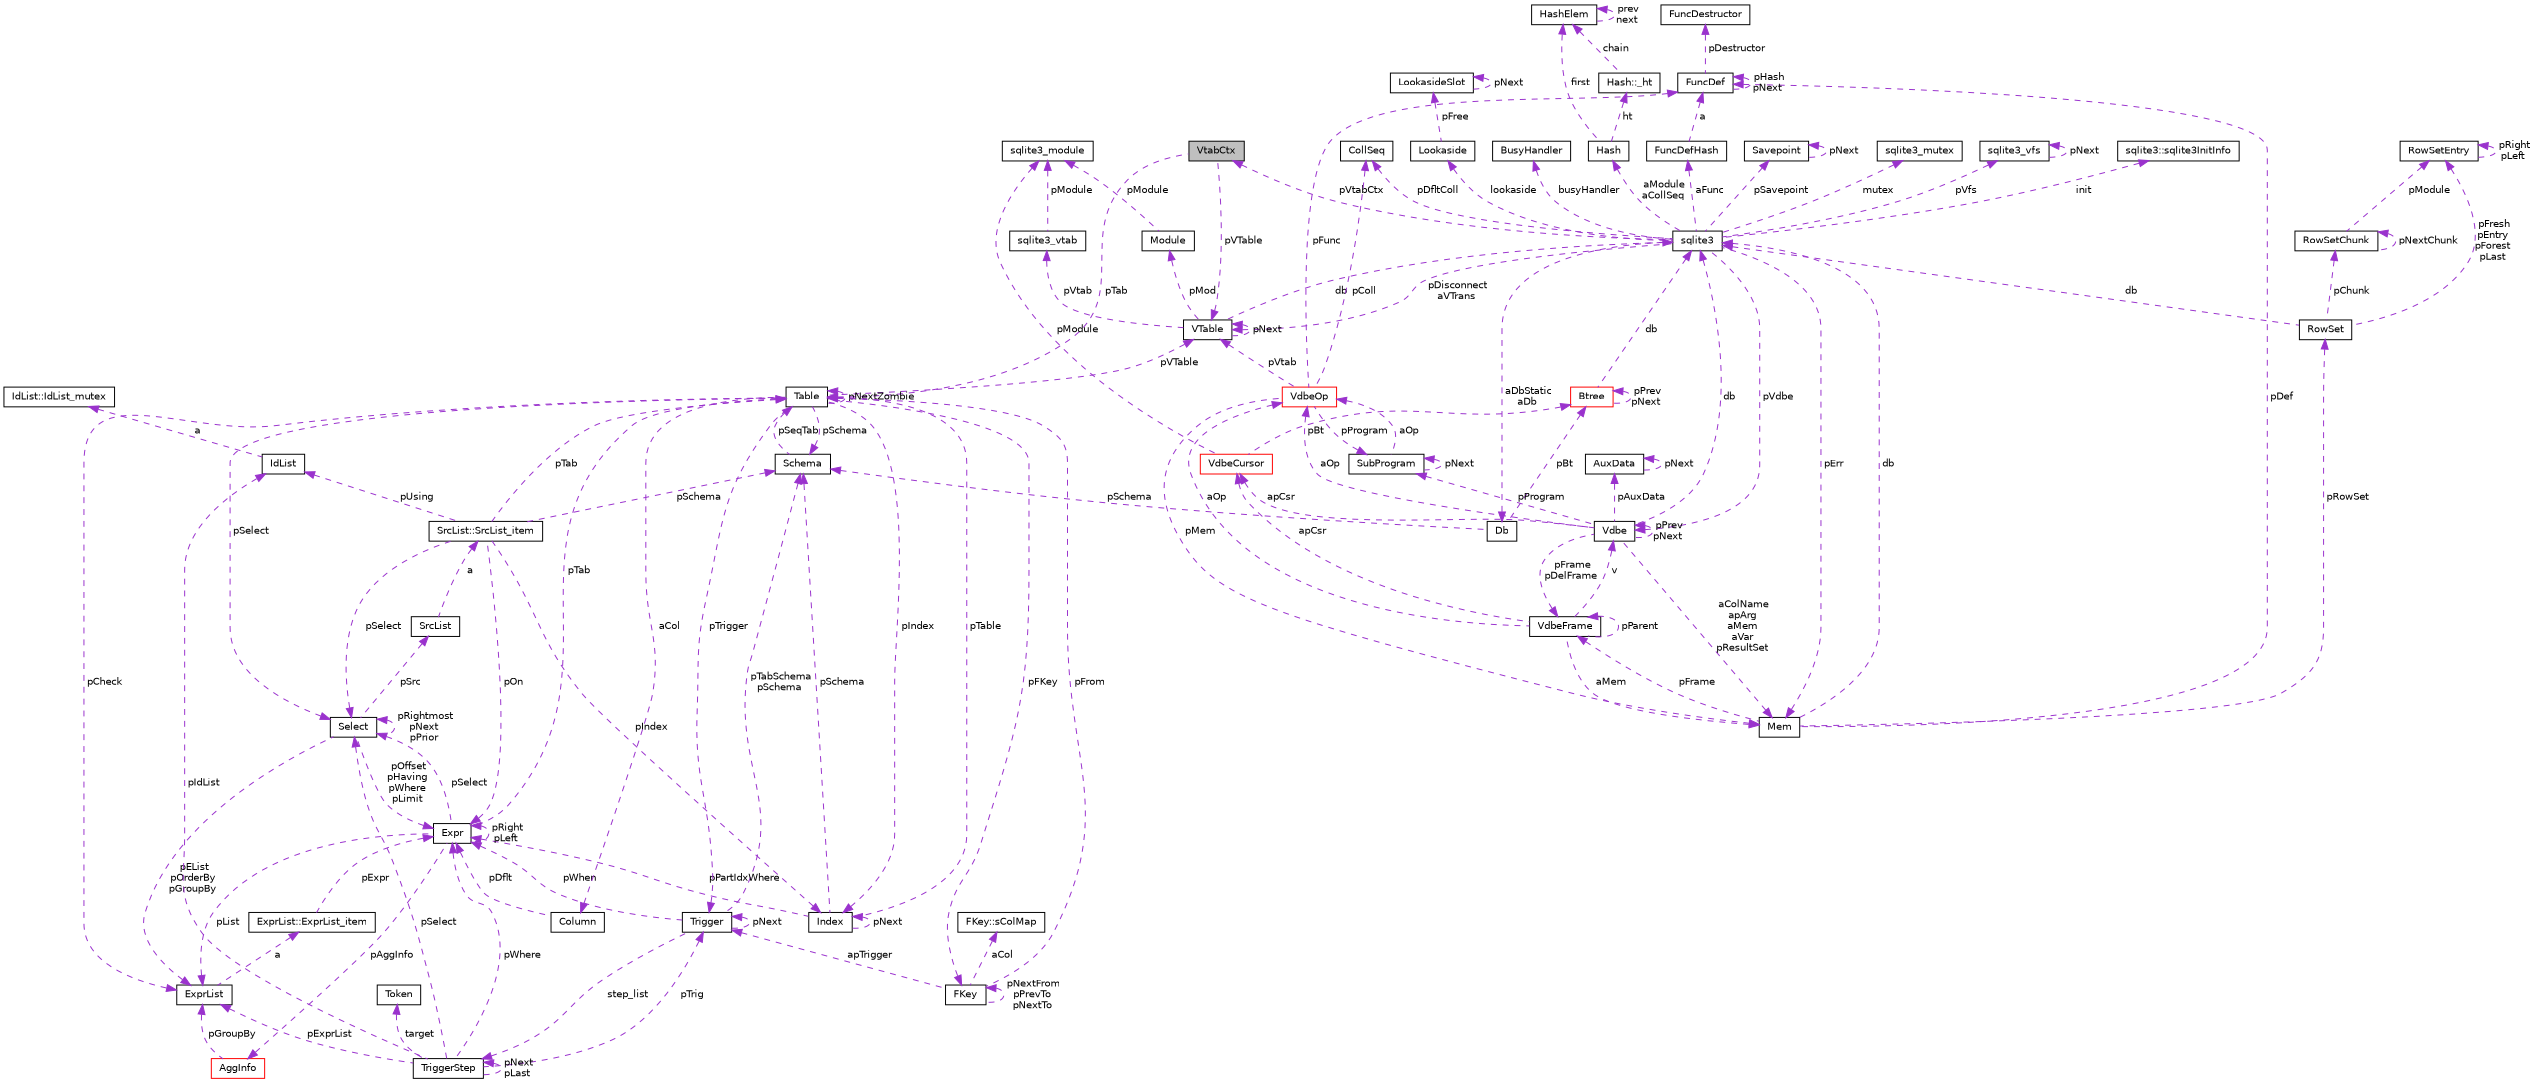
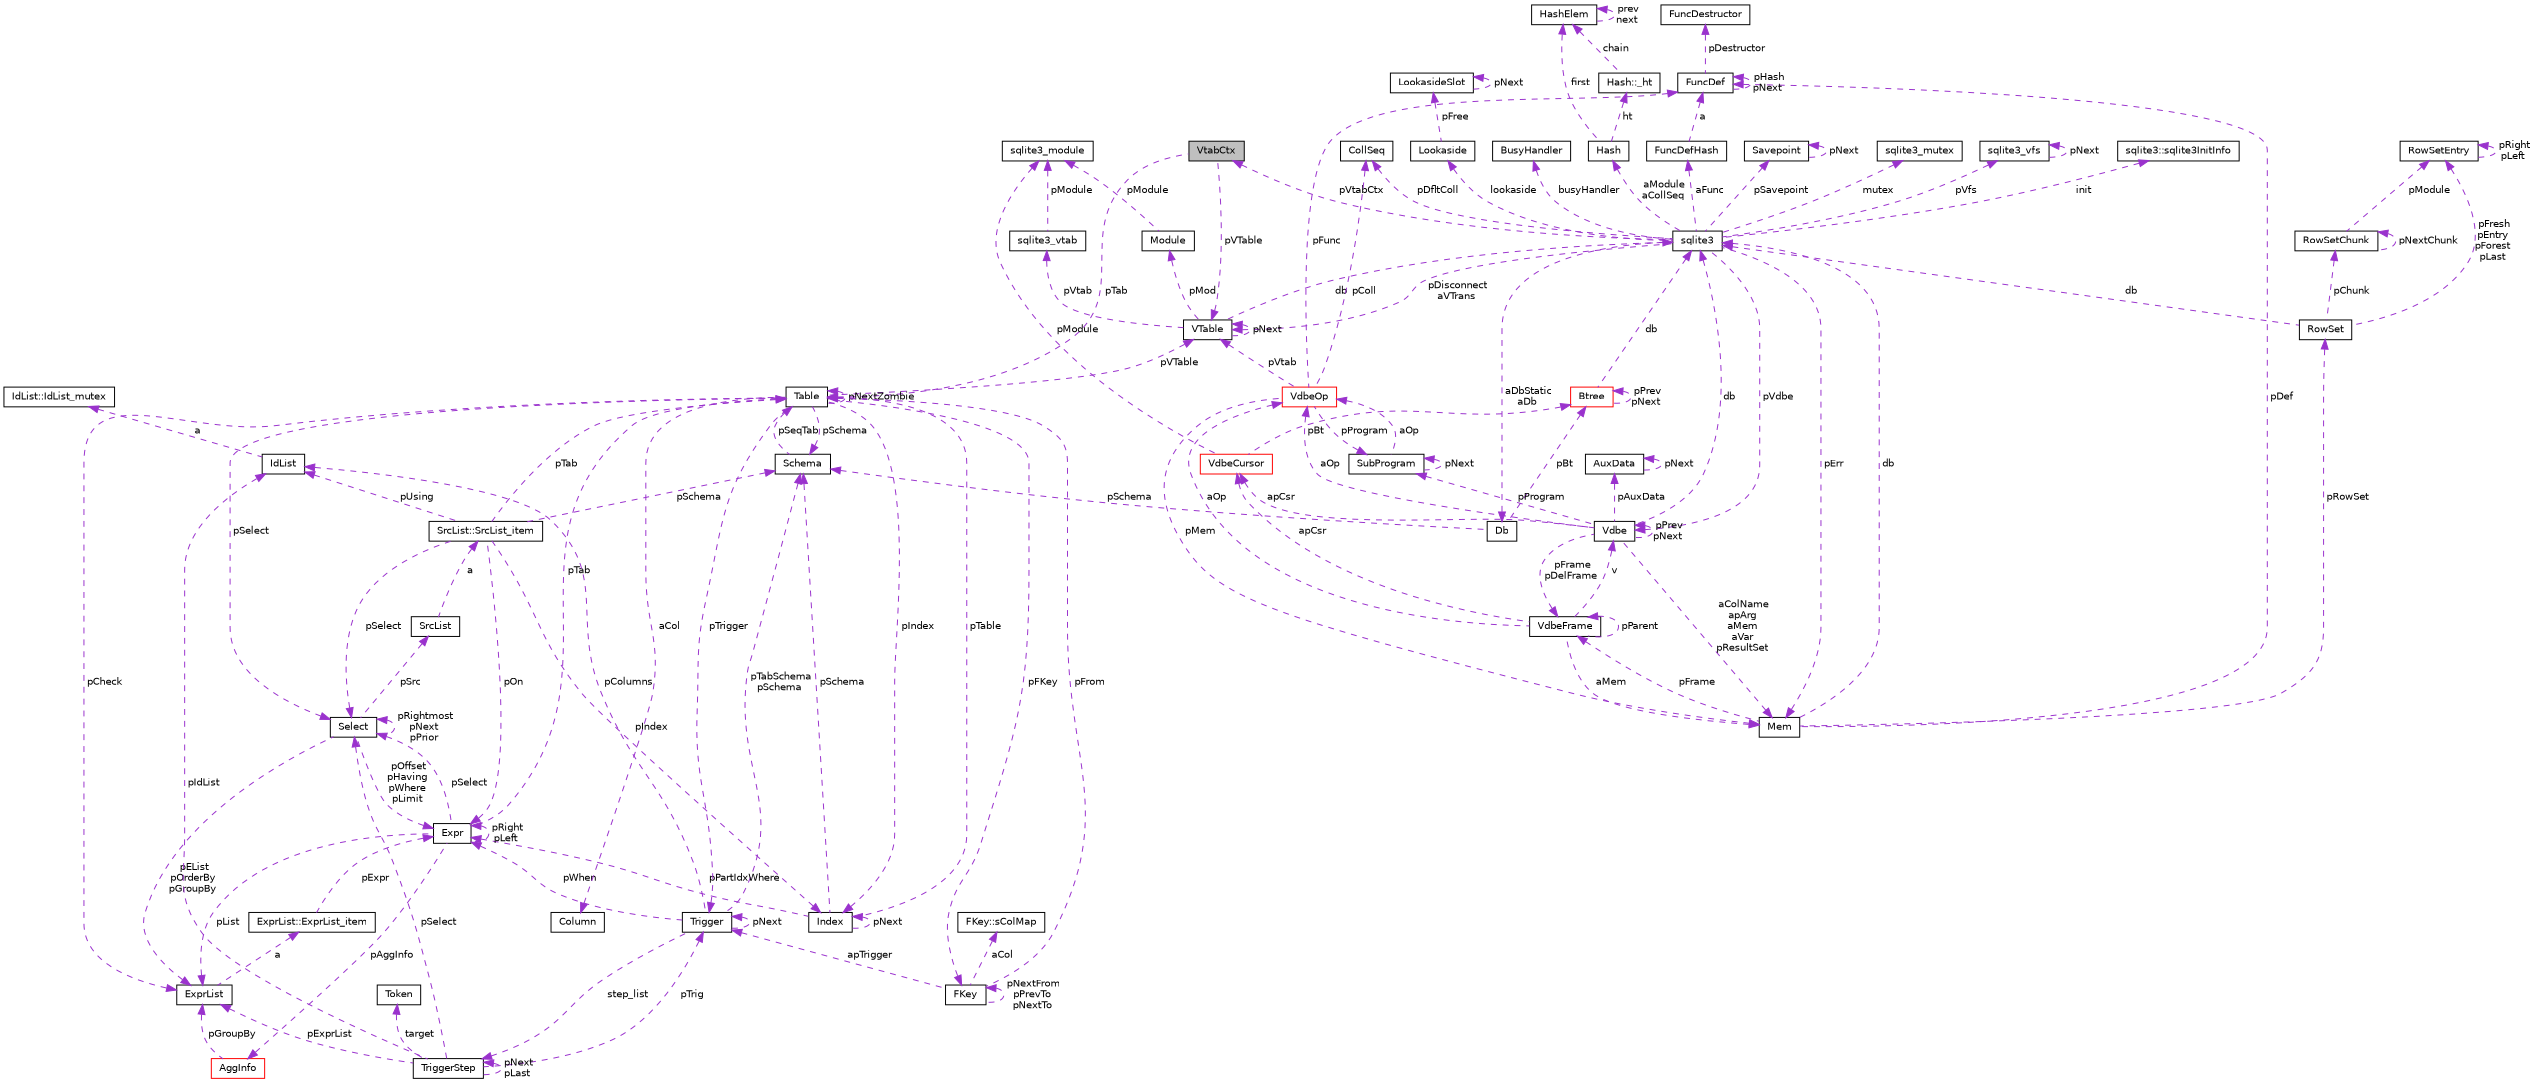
none -> (587, 603)
(494, 899) -> none
(500, 952) -> none
